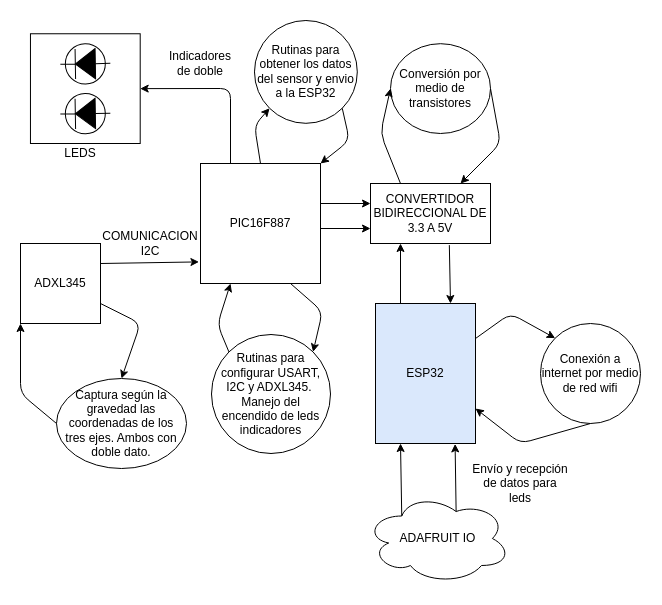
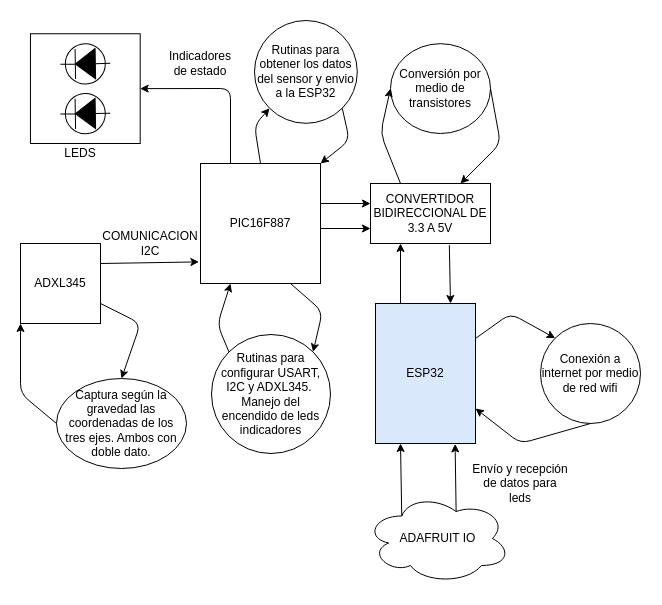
(201, 64) -> (201, 64)
